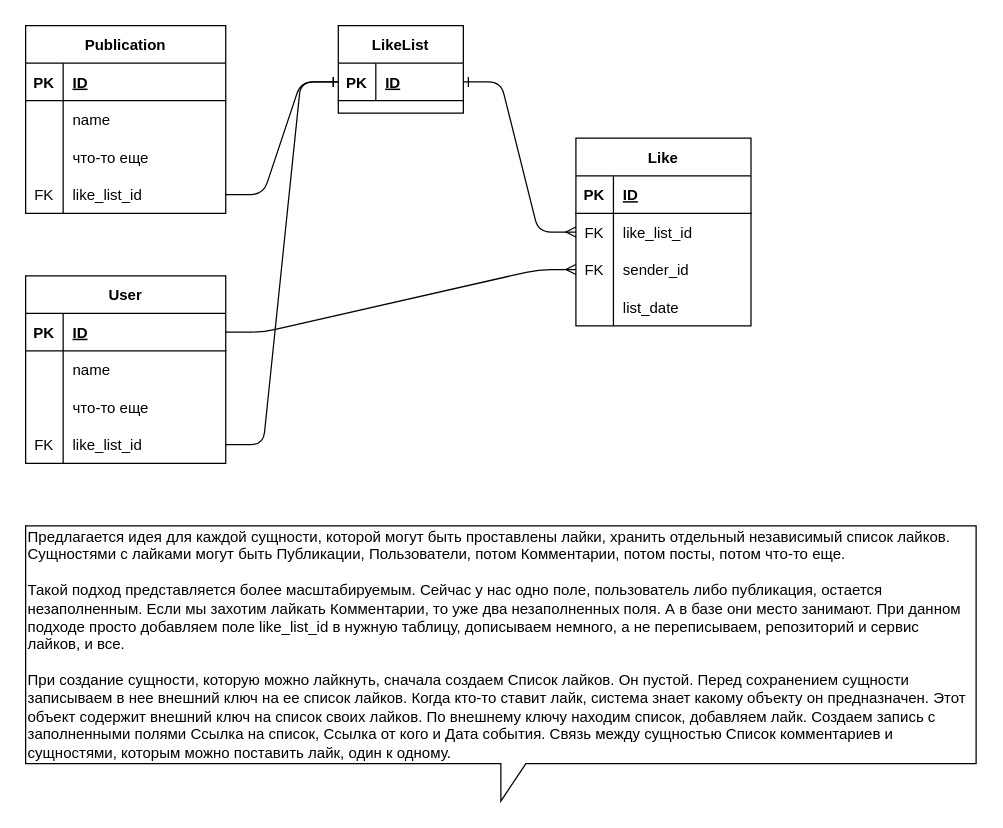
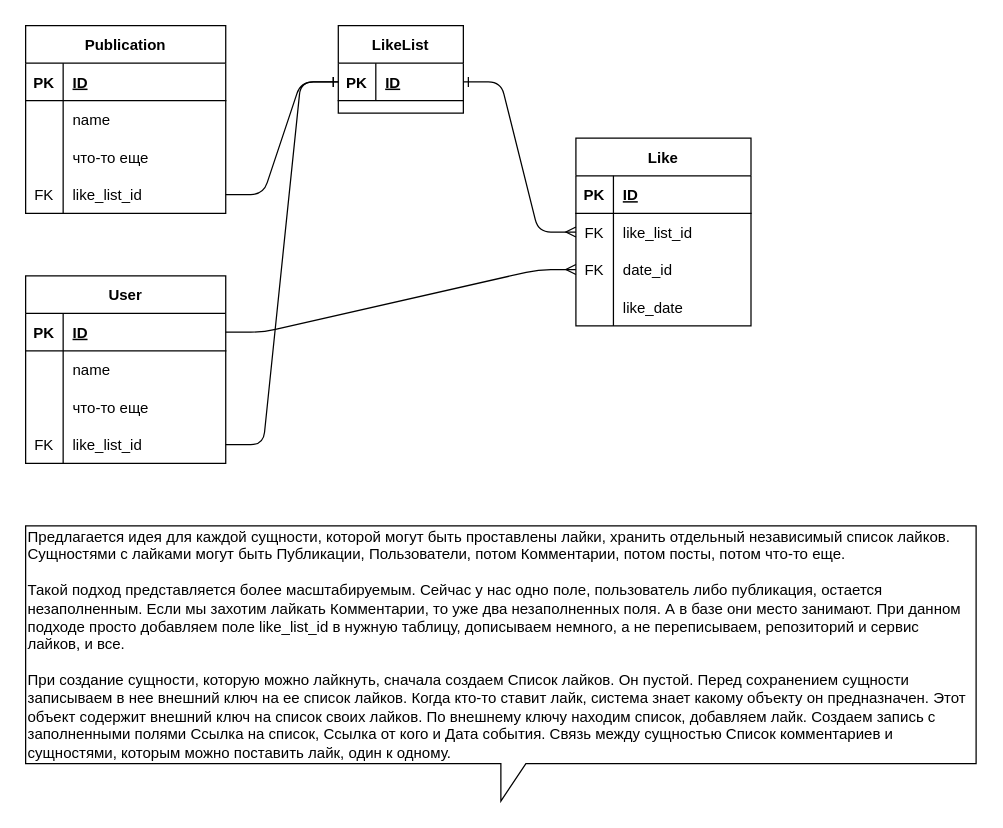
(658, 270) -> (650, 270)
(656, 308) -> (656, 308)
